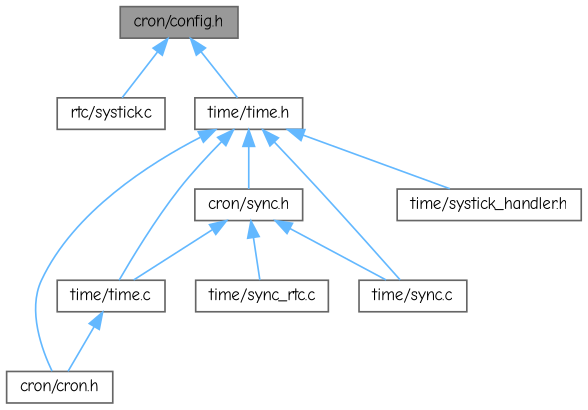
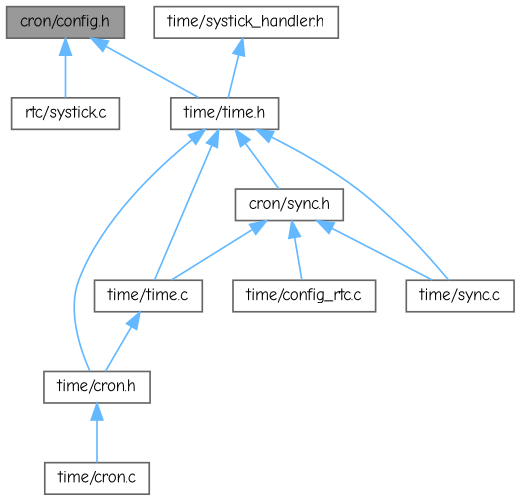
(376, 162) -> (233, 76)
(262, 296) -> (304, 296)
(60, 387) -> (97, 387)
none -> (97, 478)
